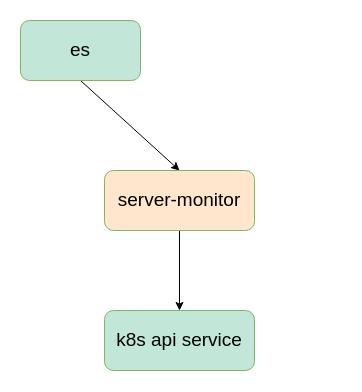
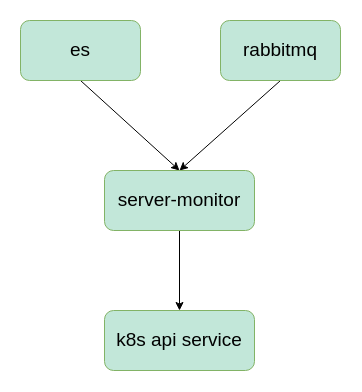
none -> (281, 51)
none -> (232, 123)
(180, 201) -> (180, 201)
